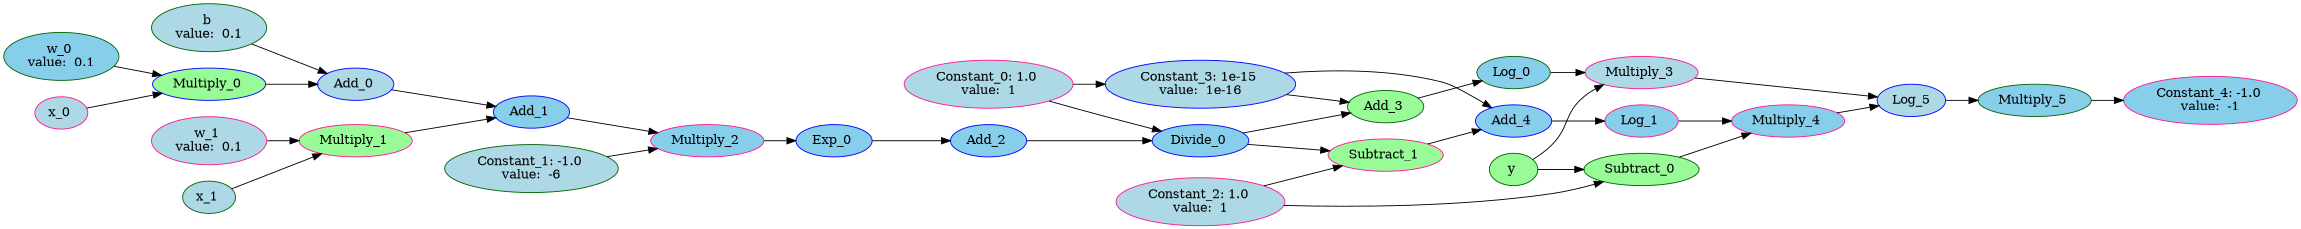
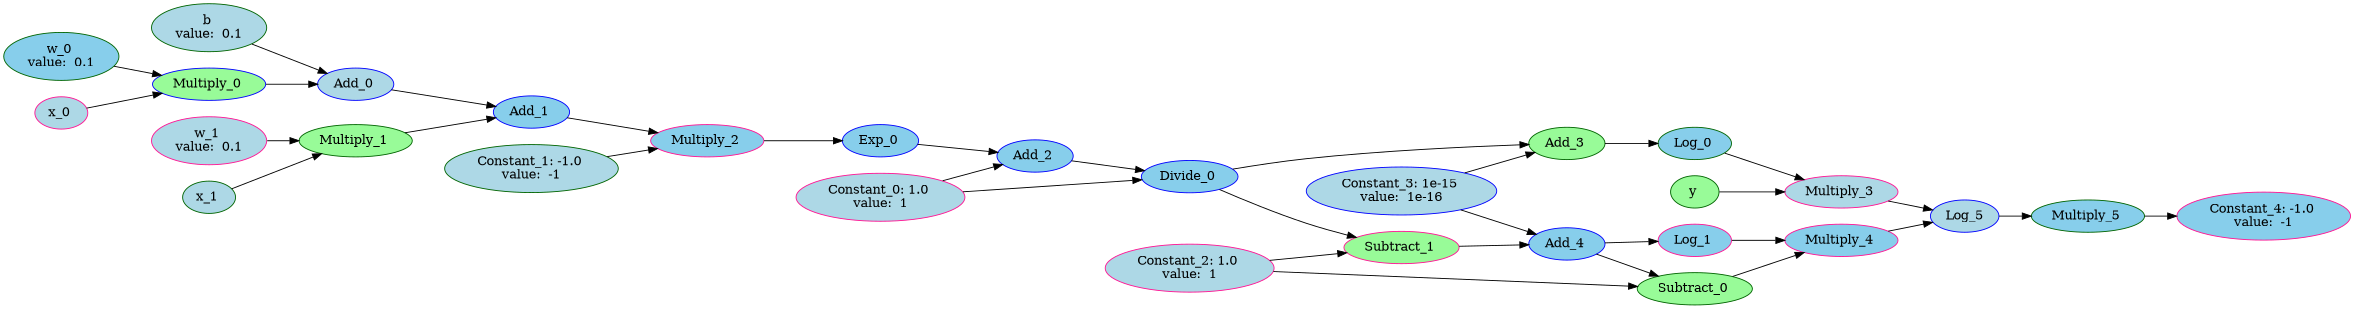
(1085, 84) -> (968, 174)
(356, 141) -> (356, 141)
(531, 169) -> (531, 169)
(1556, 169) -> (1623, 264)
